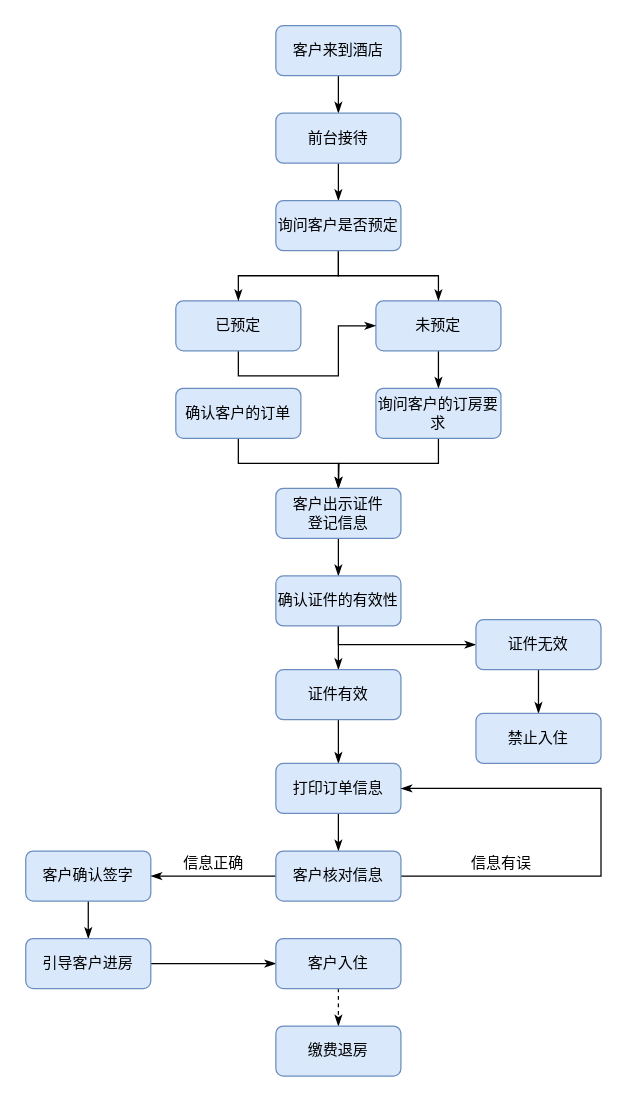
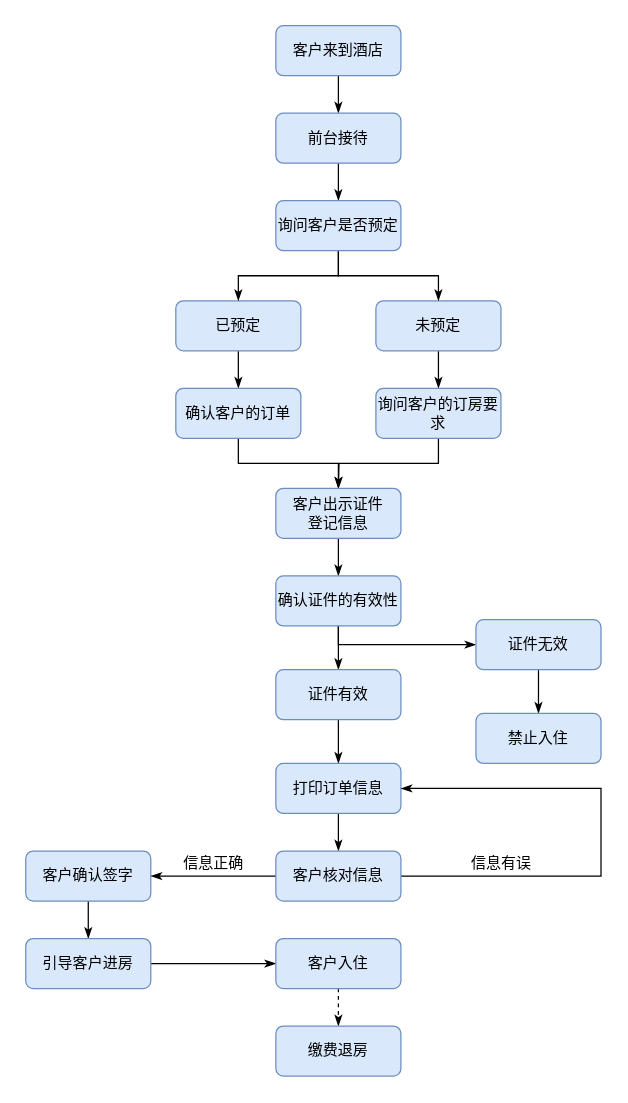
(326, 376) -> (238, 376)
